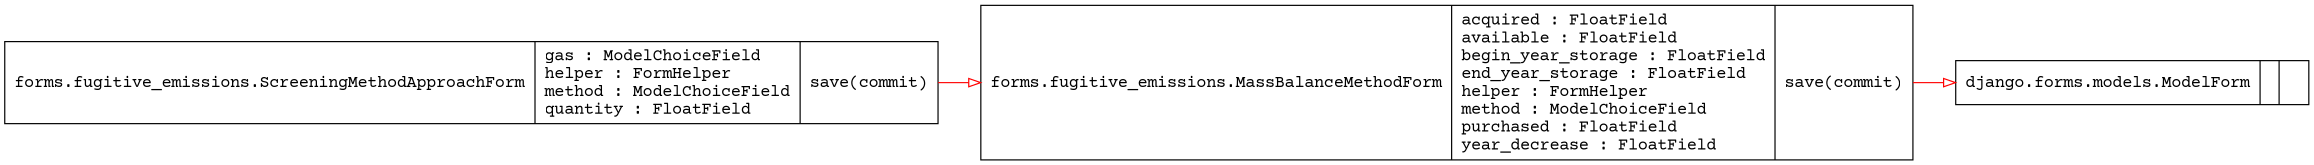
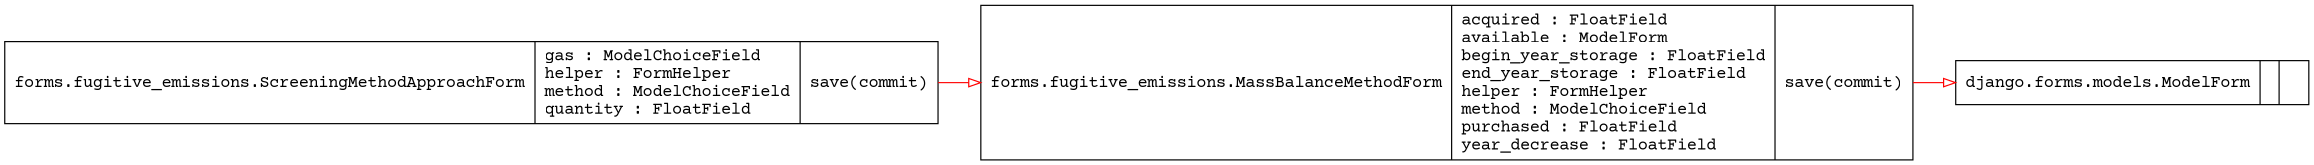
(1569, 37) -> (1565, 37)
